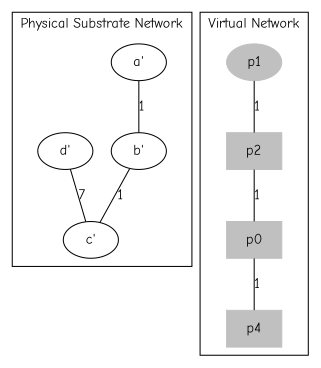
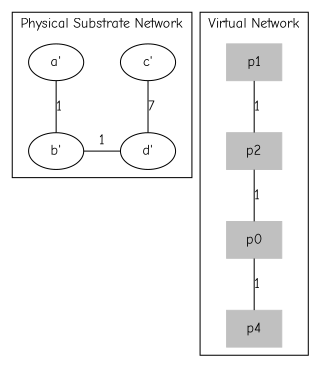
(254, 62) -> (254, 62)
(115, 196) -> (102, 151)
